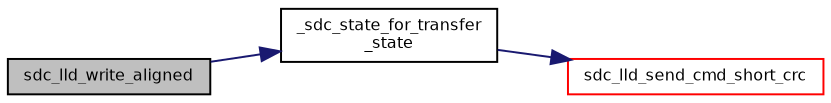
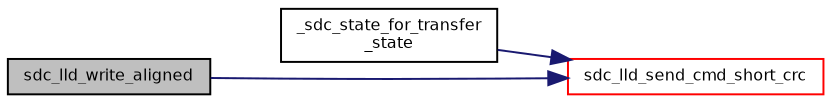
(236, 58) -> (379, 79)
